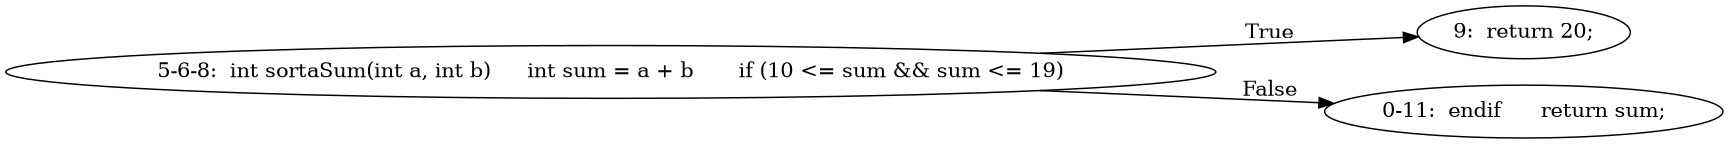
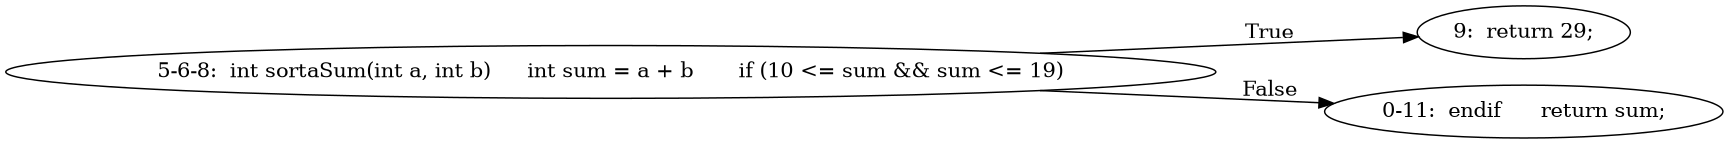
(1524, 32) -> (1524, 32)
